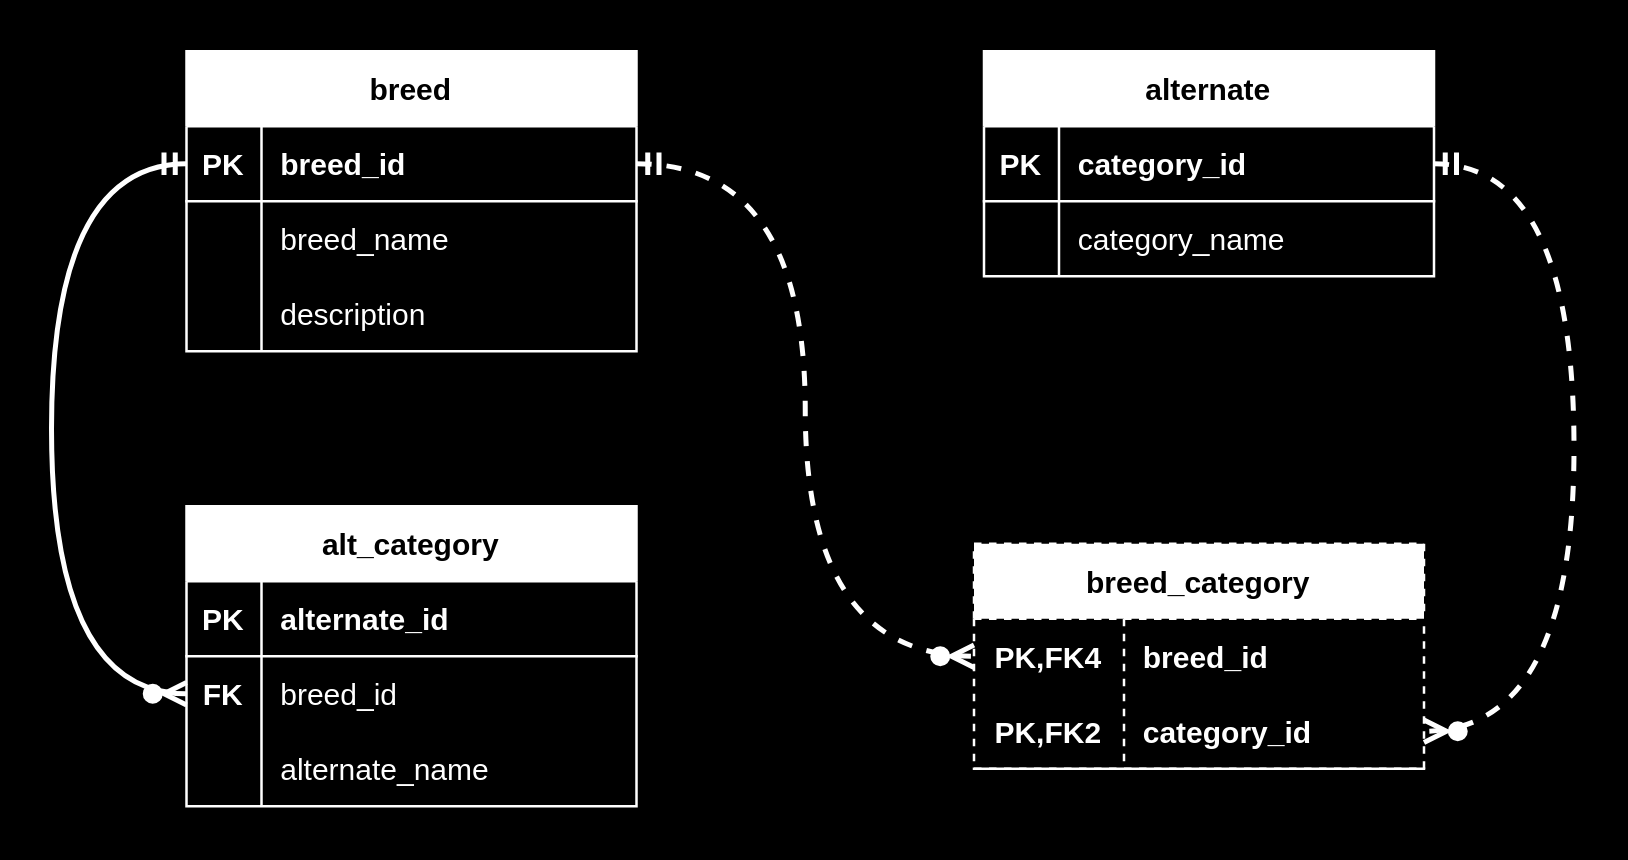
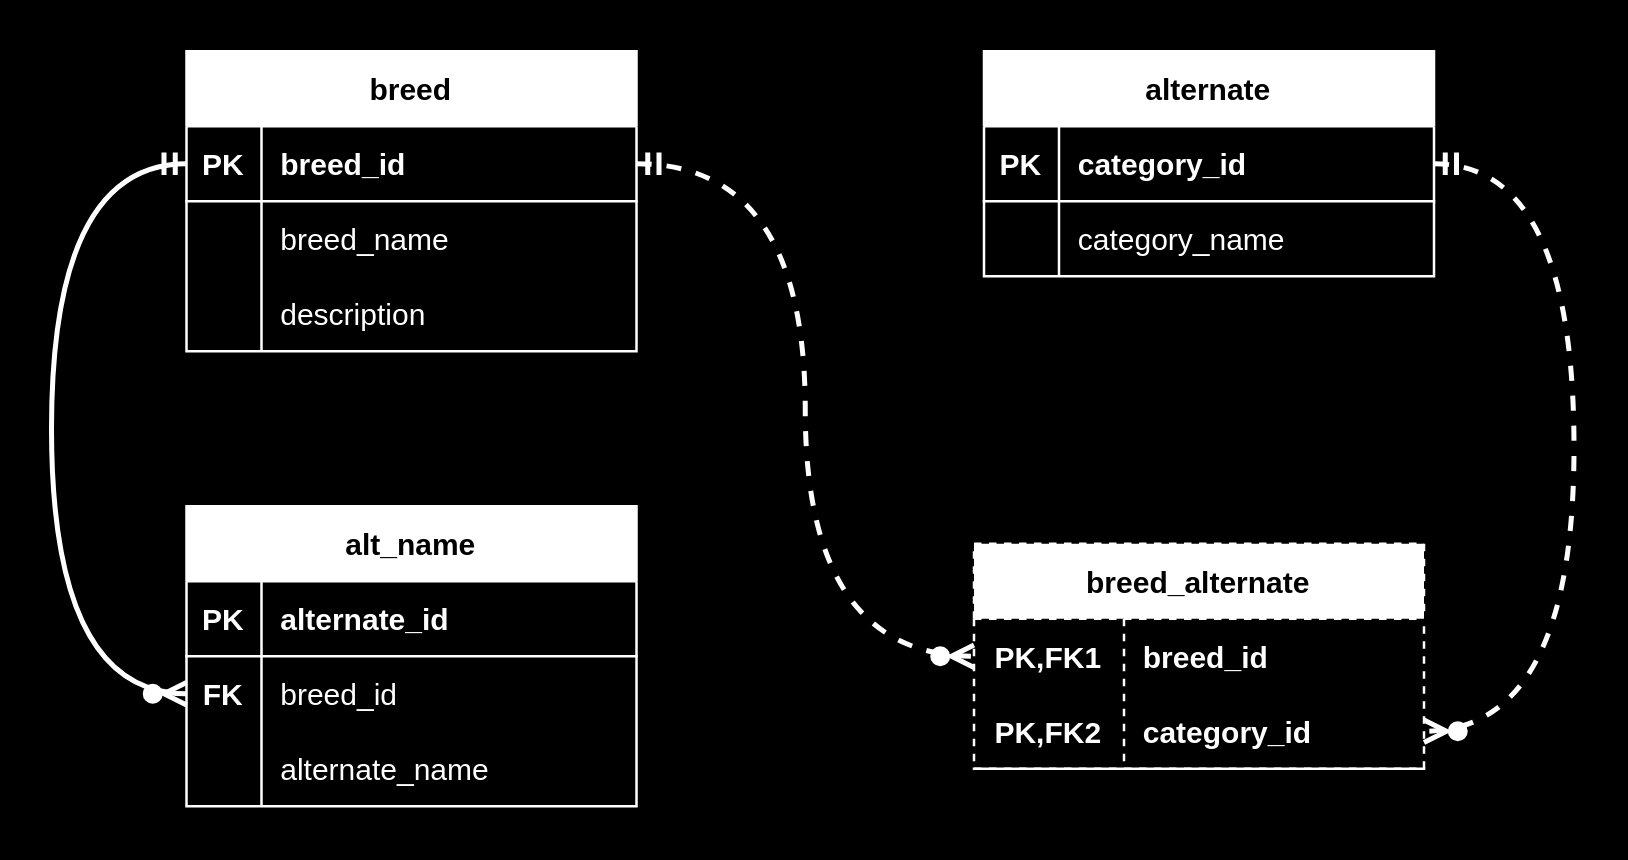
(410, 545) -> (410, 545)
(1198, 583) -> (1198, 583)
(1048, 658) -> (1048, 658)
